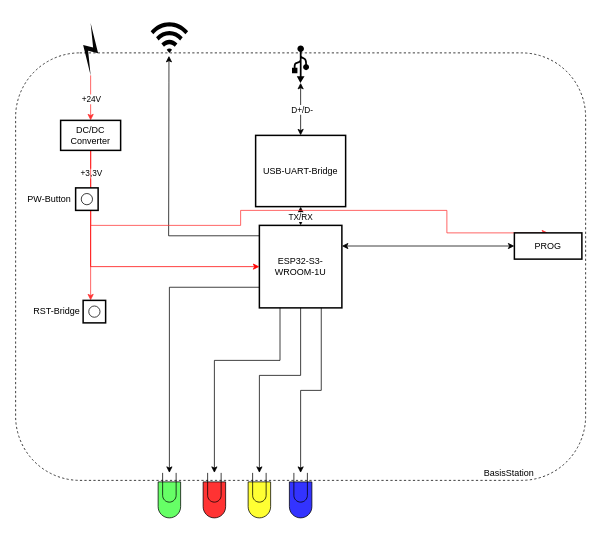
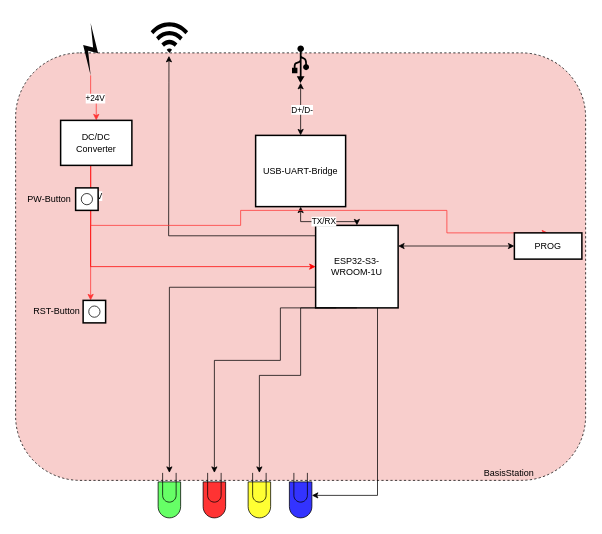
(90, 135) -> (96, 143)
(300, 267) -> (357, 267)
(57, 312) -> (57, 312)
(556, 473) -> (556, 473)
